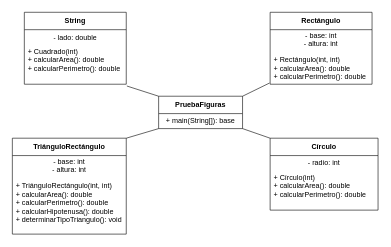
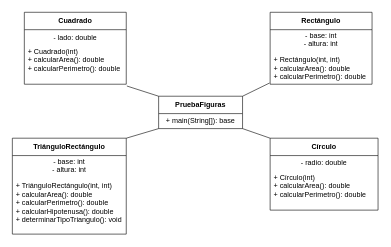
(75, 21) -> (75, 21)
(324, 164) -> (324, 164)
